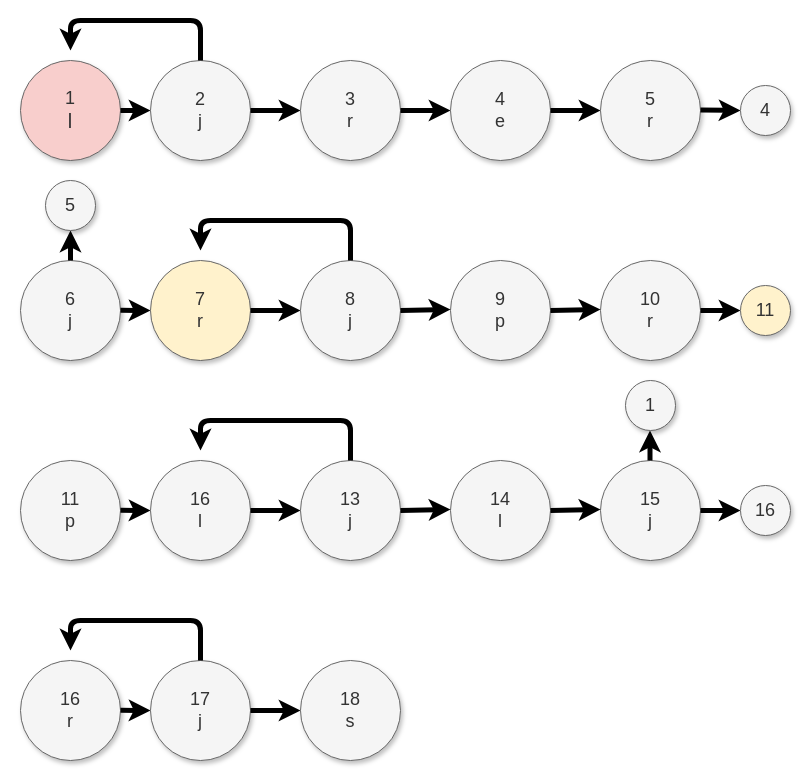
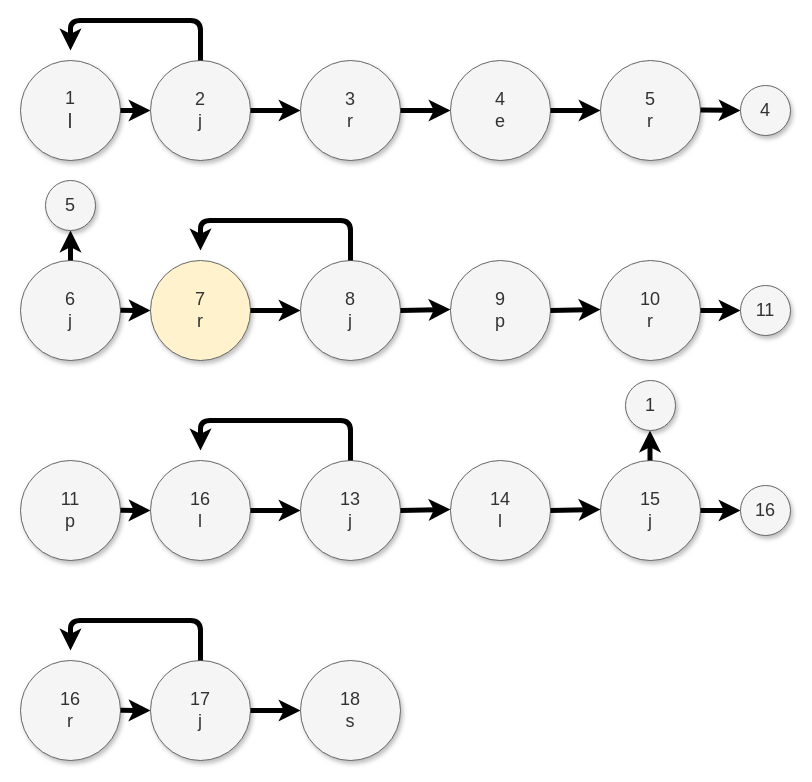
(71, 111) -> (71, 111)
(766, 311) -> (766, 311)
